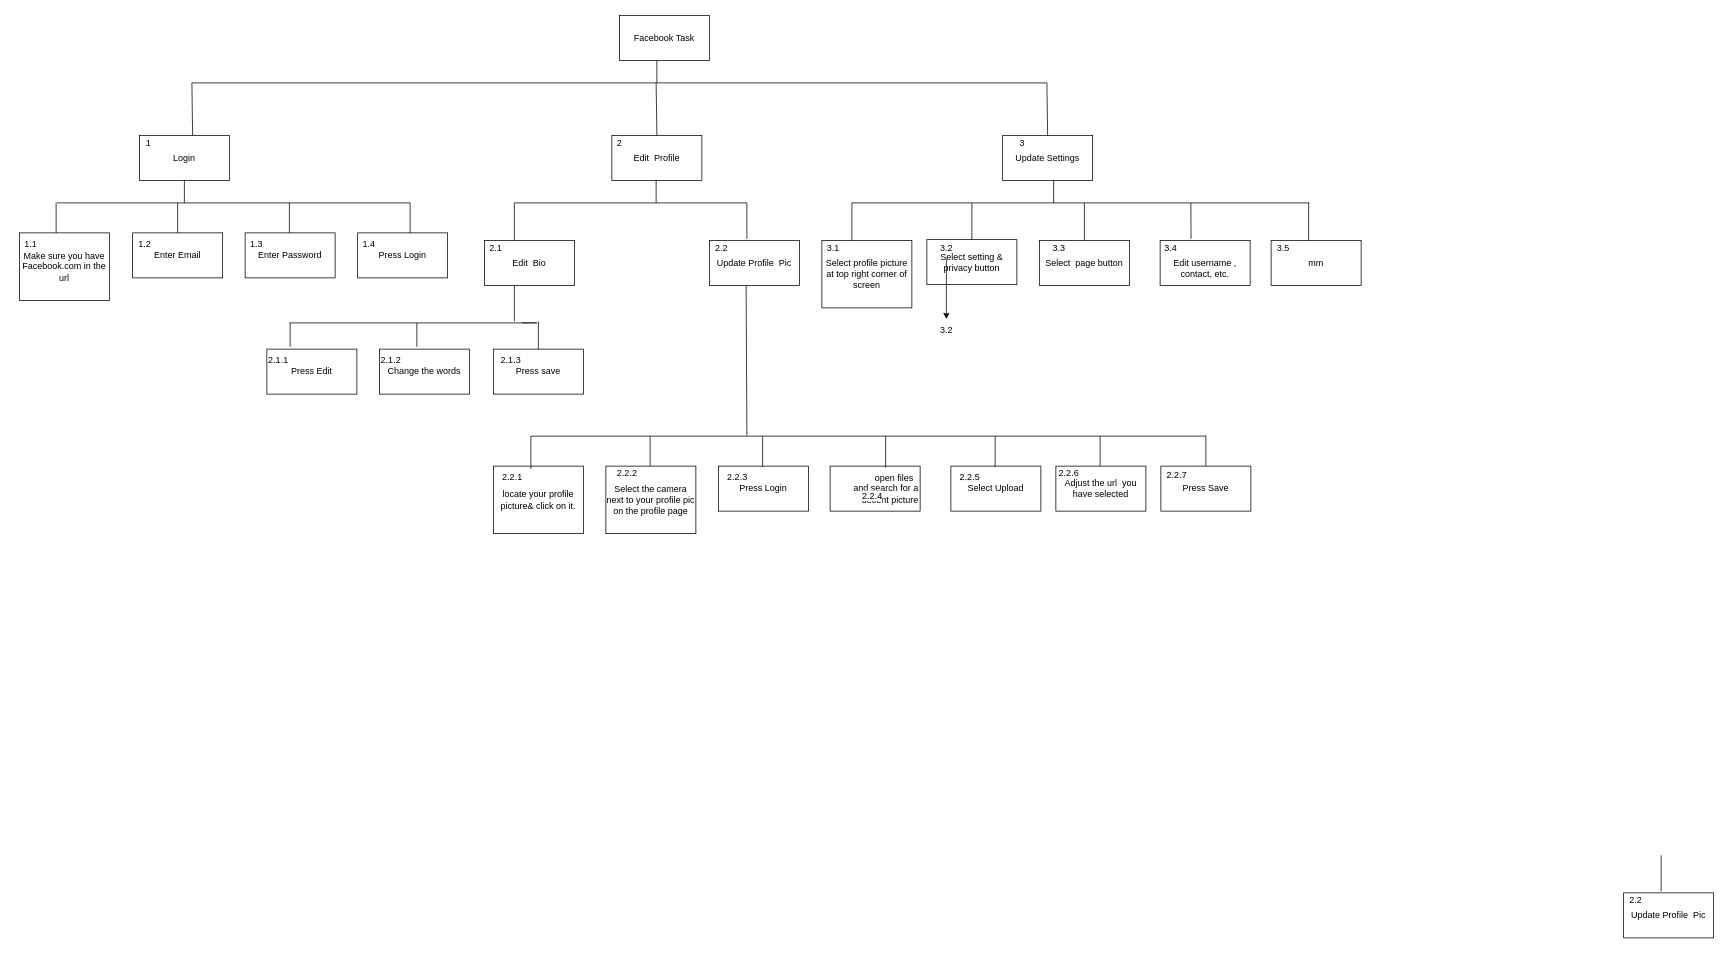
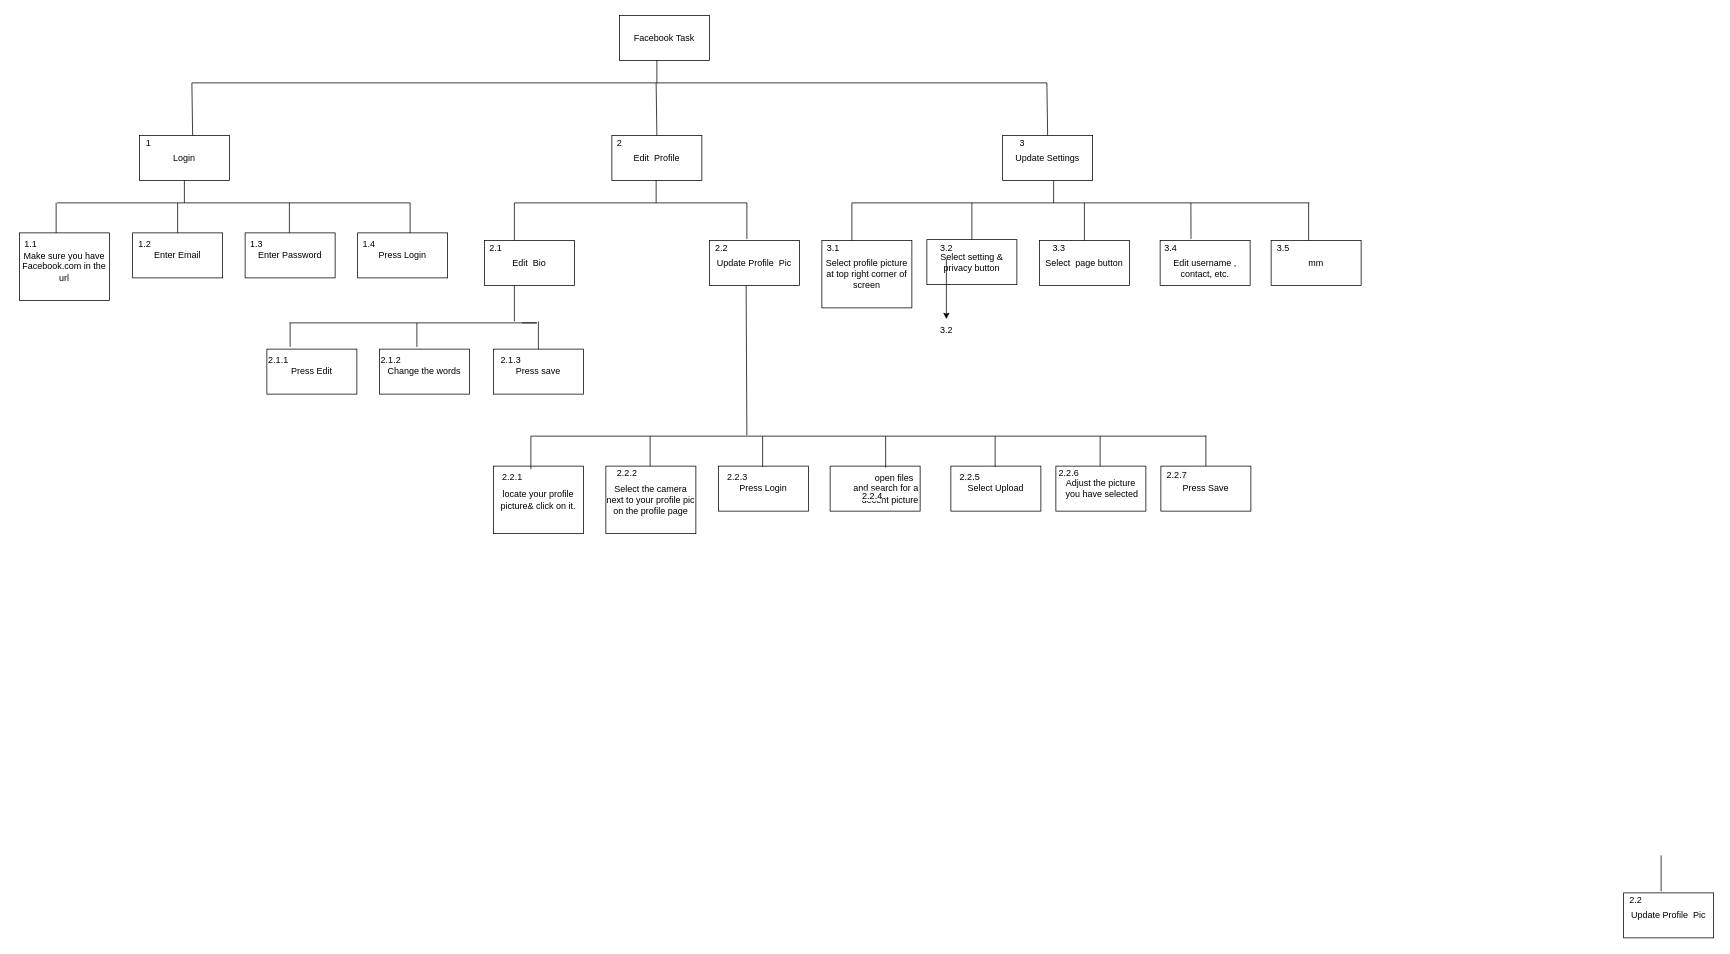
(1101, 489) -> (1101, 489)
